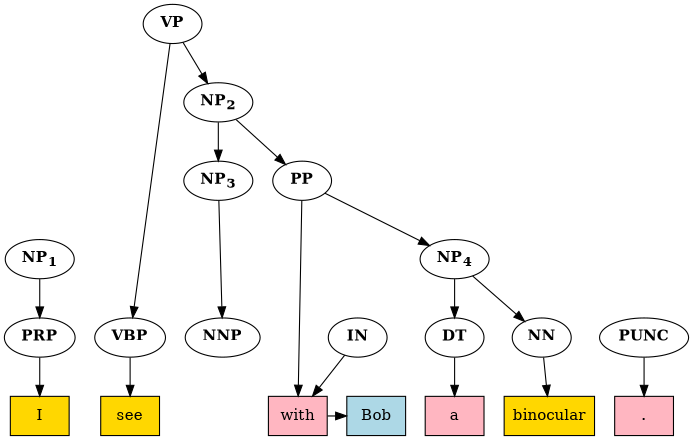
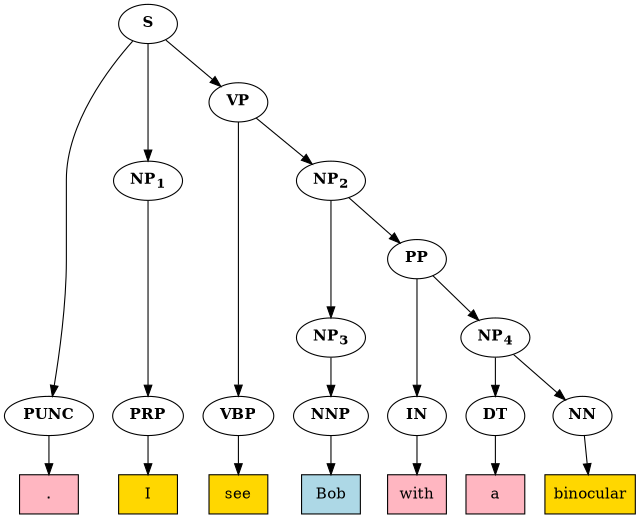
none -> (148, 24)
(300, 293) -> (417, 332)
(332, 416) -> (331, 450)
